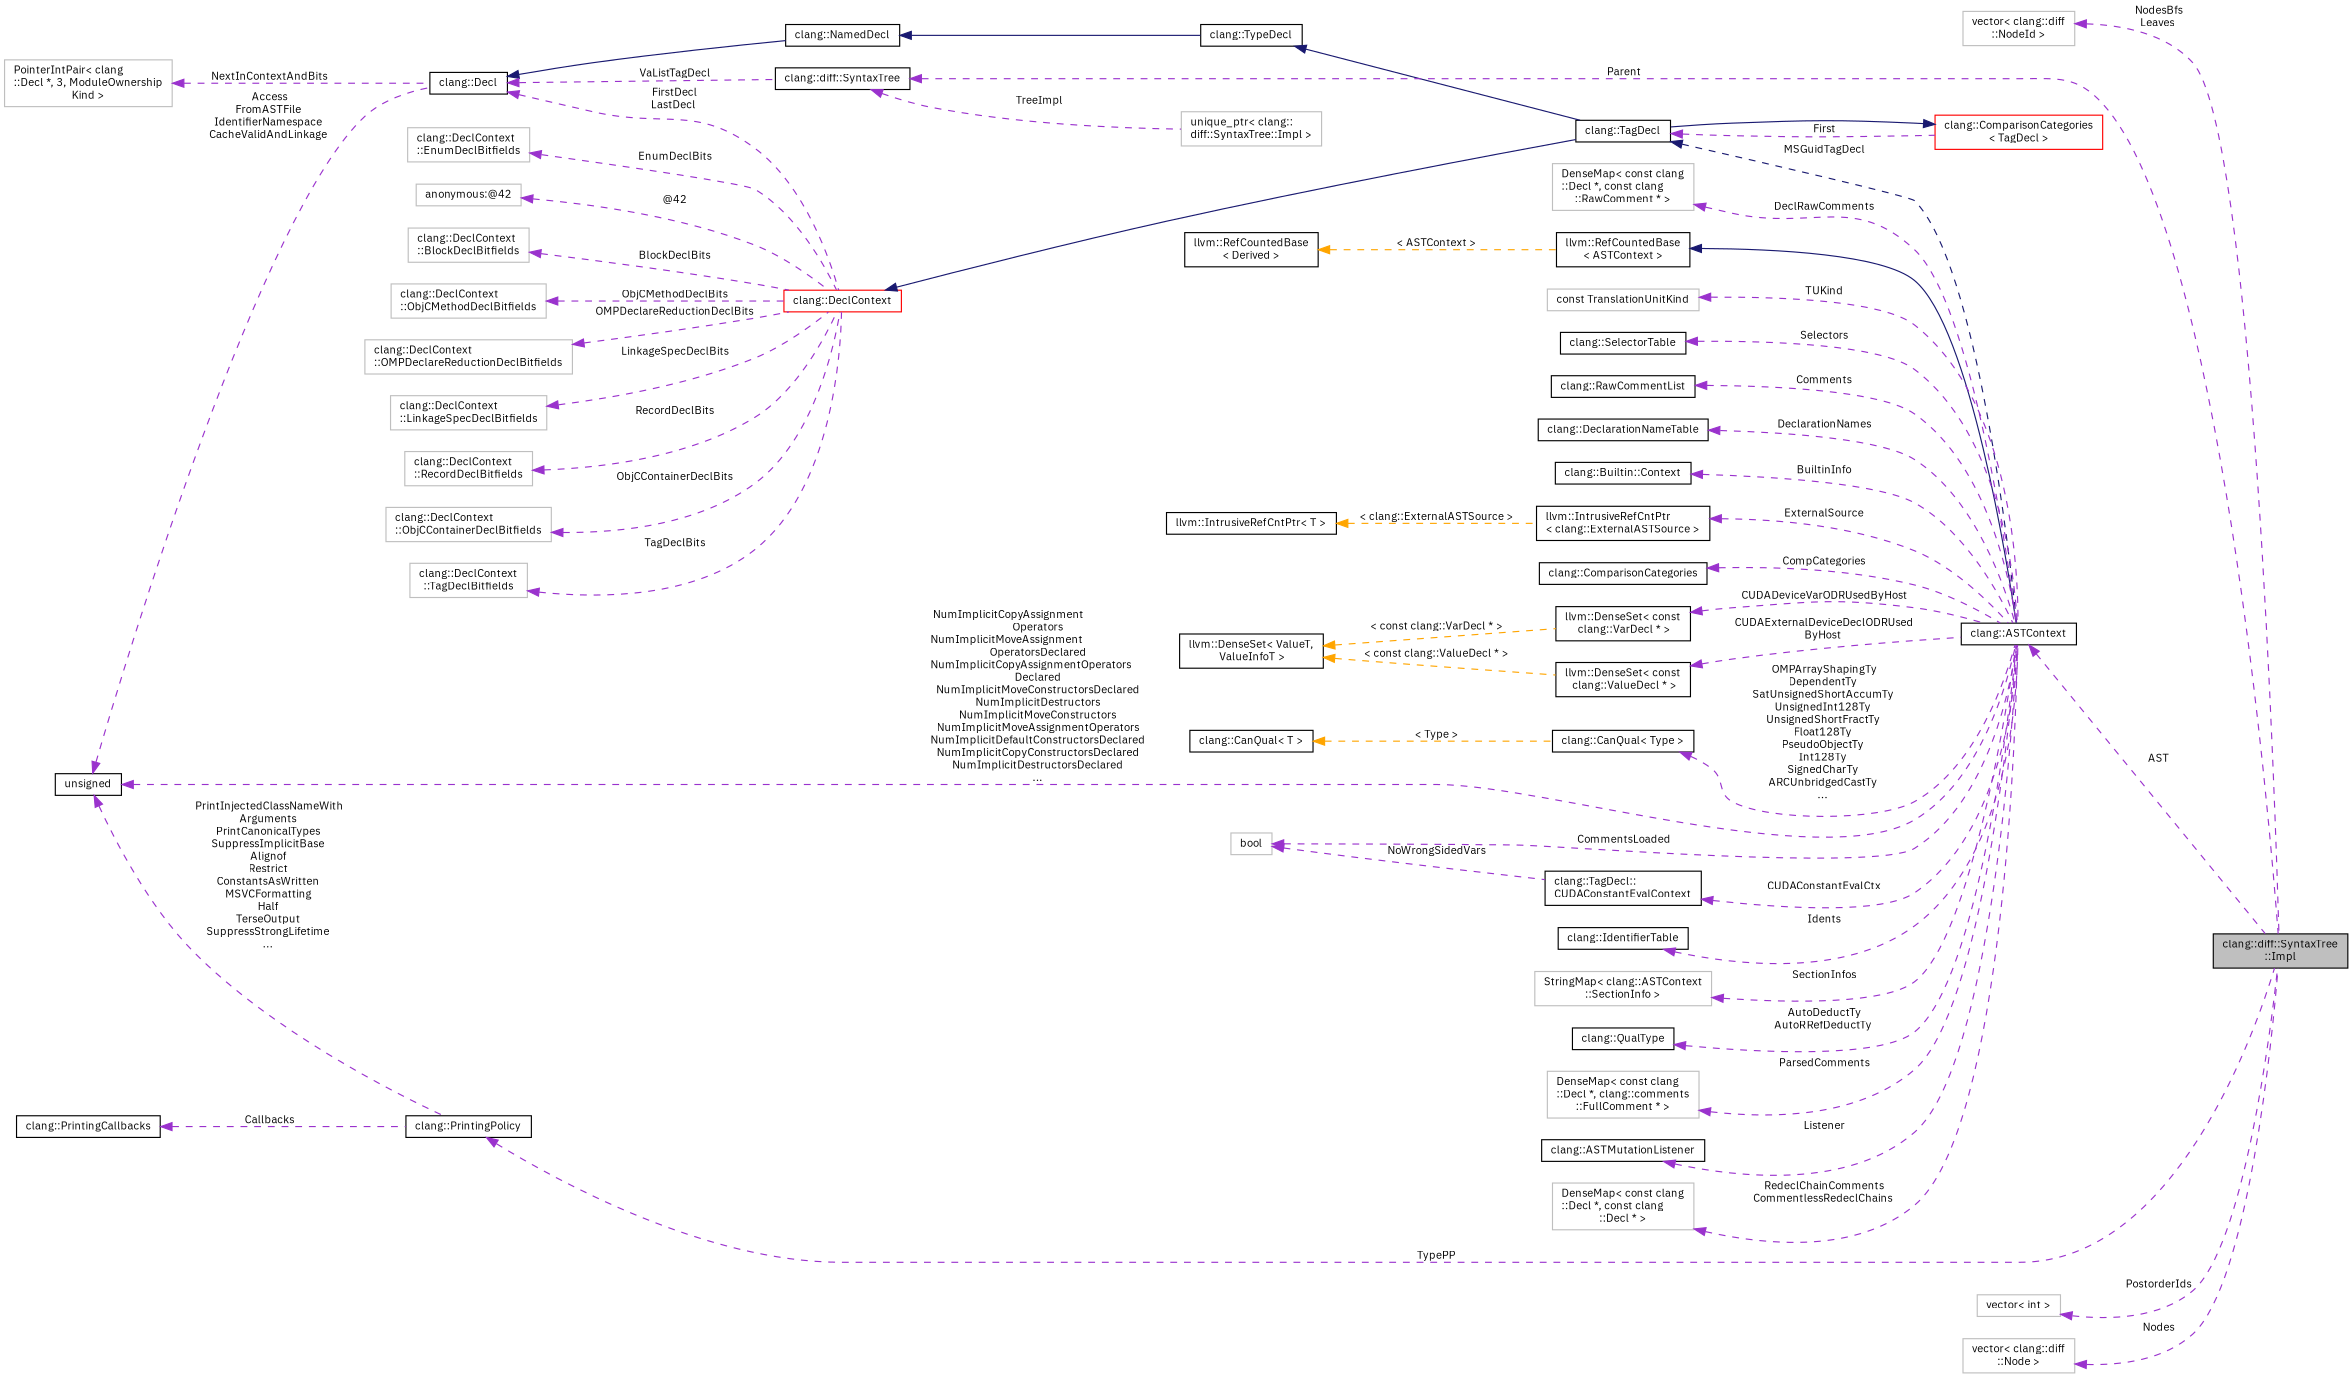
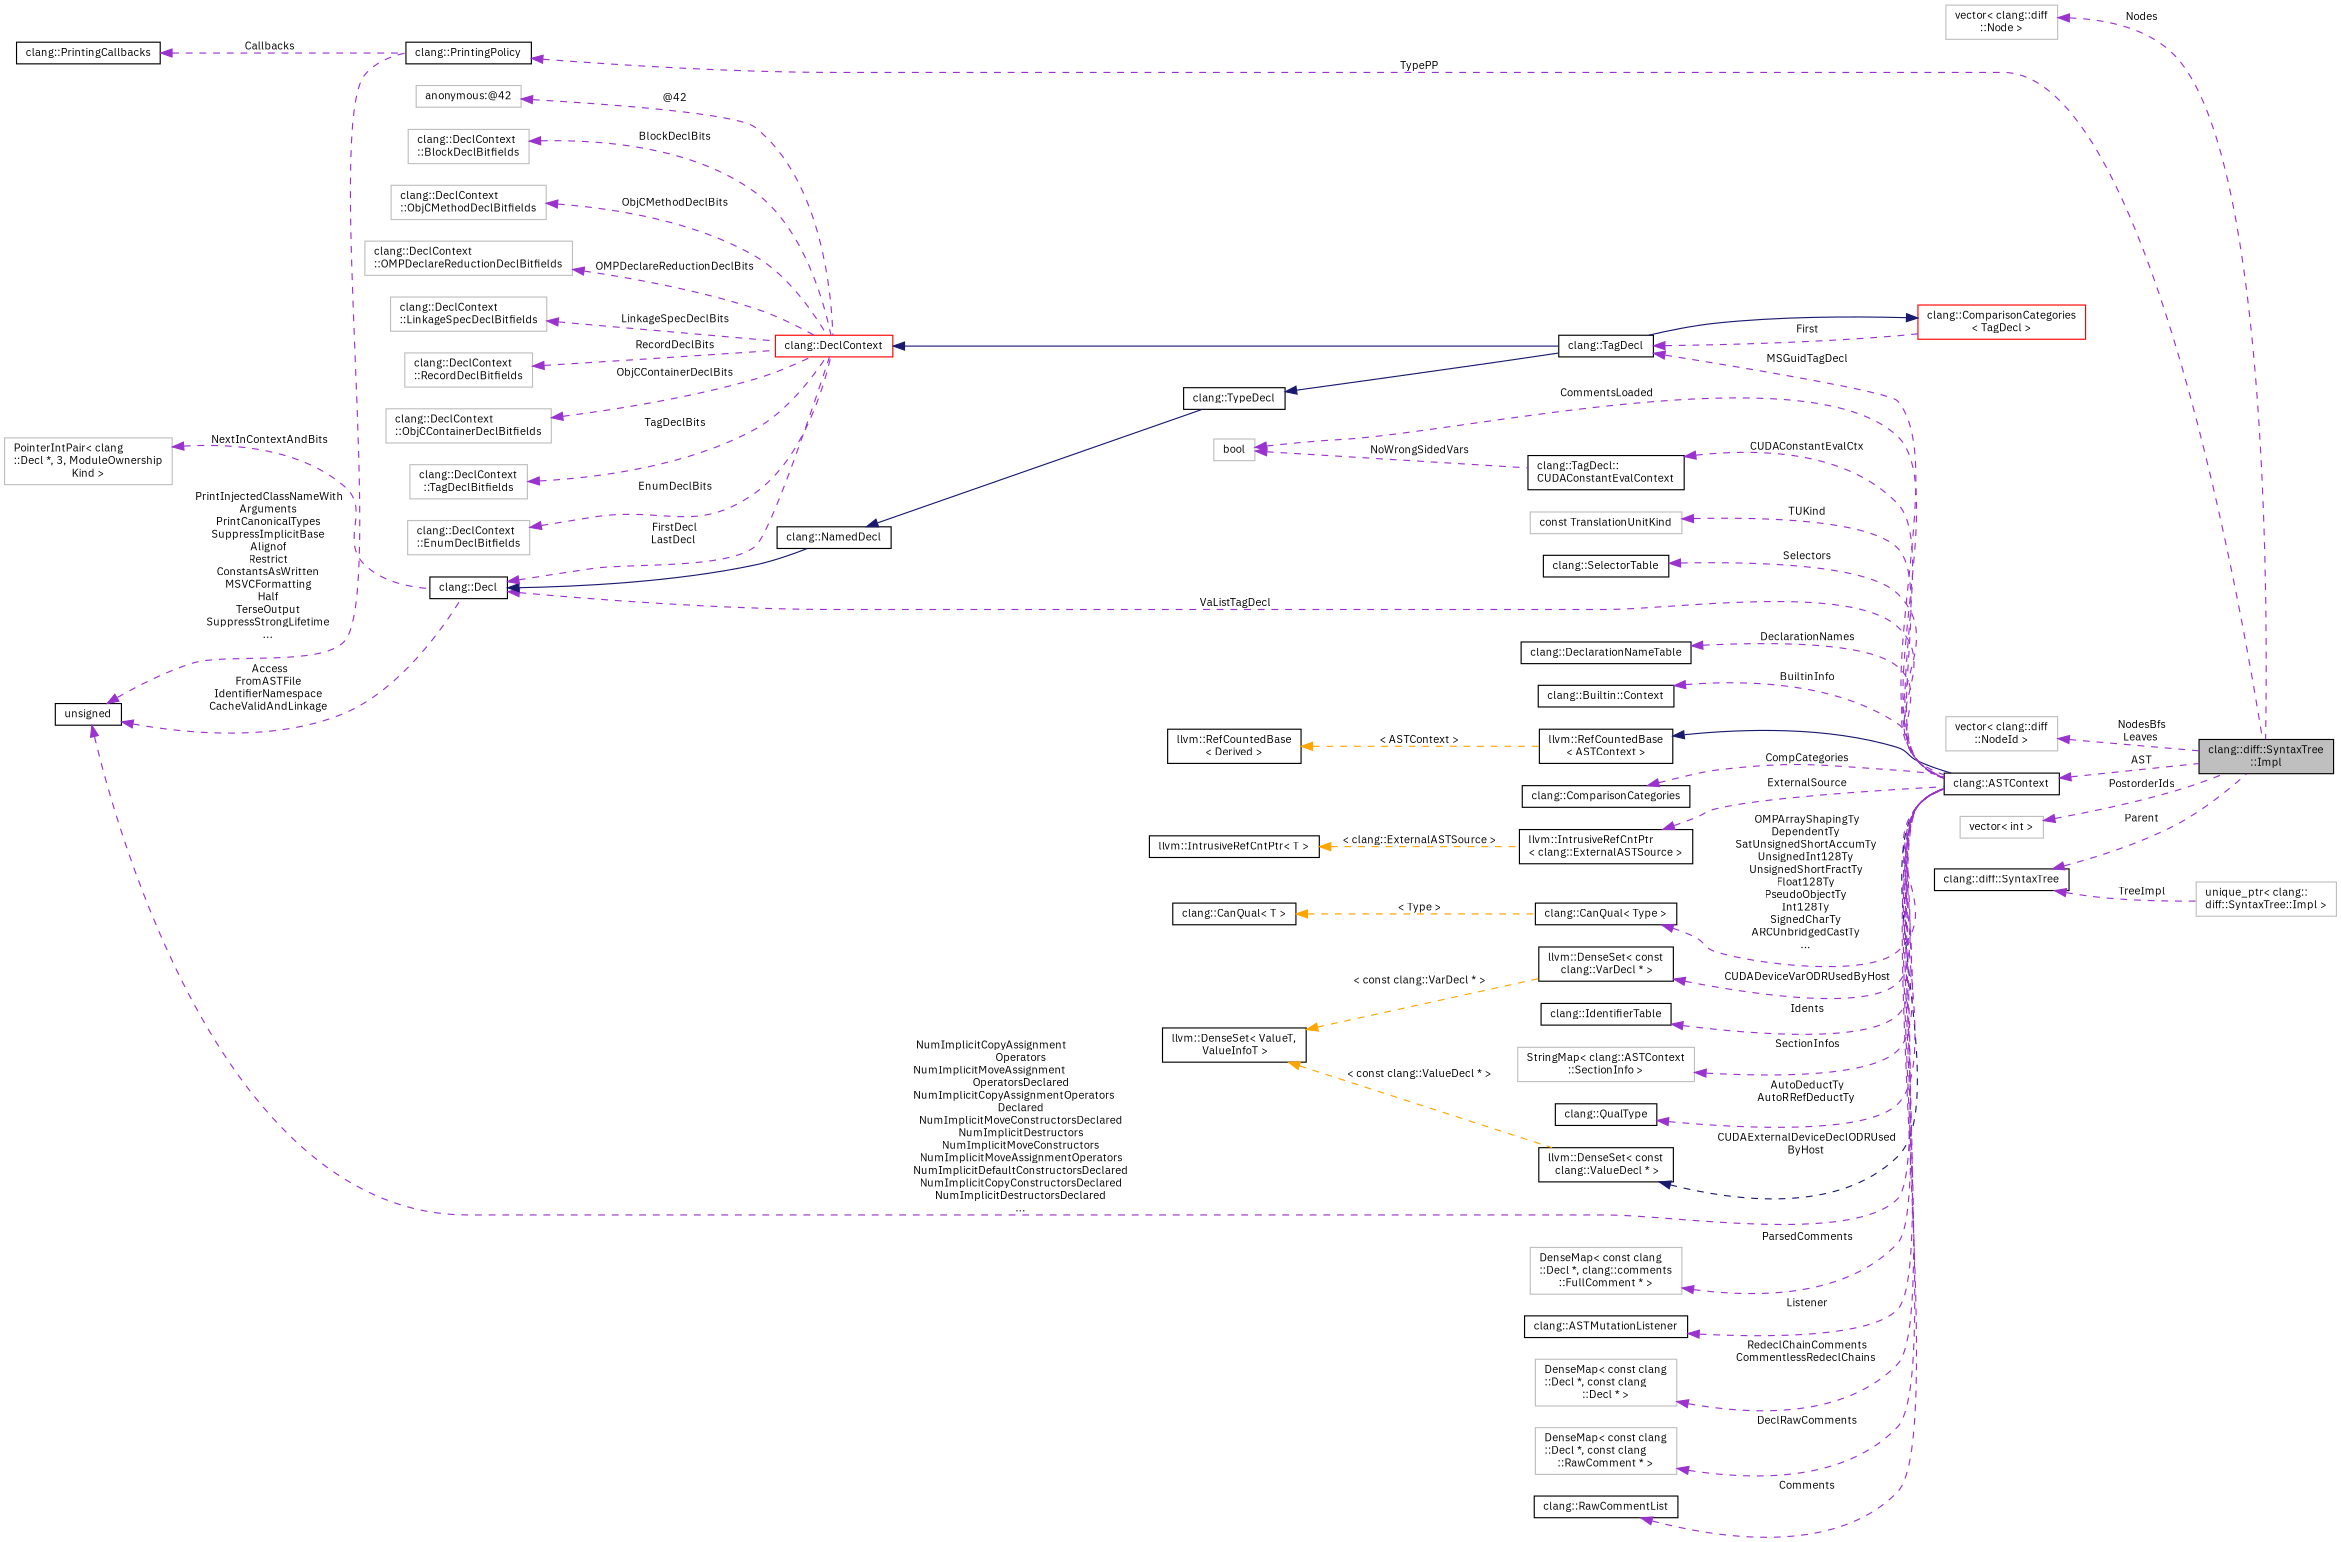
(647, 81) -> (1298, 609)
(1958, 290) -> (1913, 447)
(1831, 648) -> (1917, 1085)
